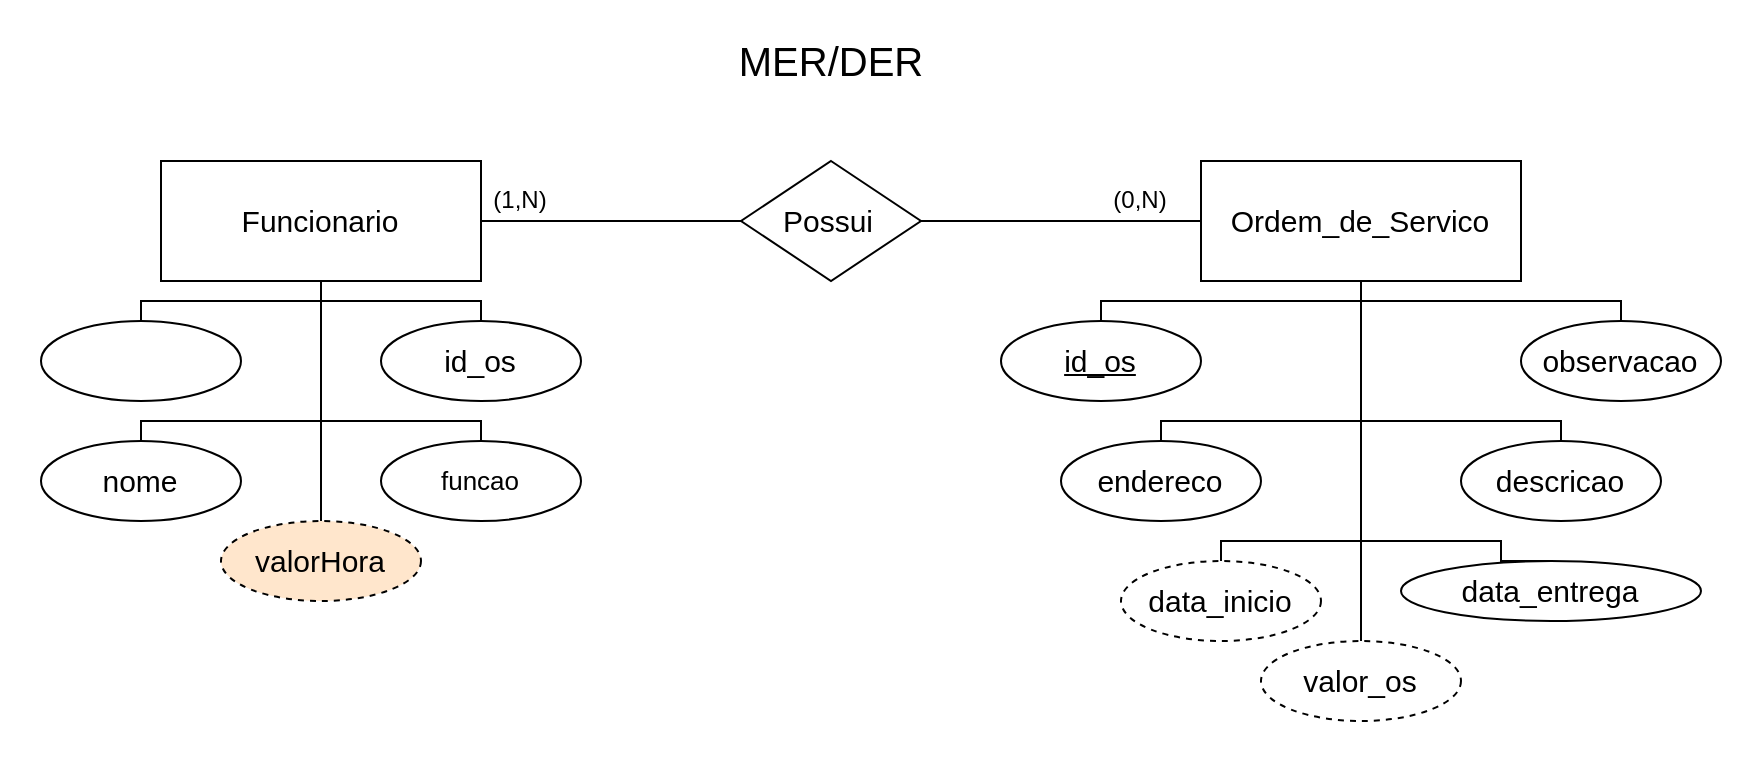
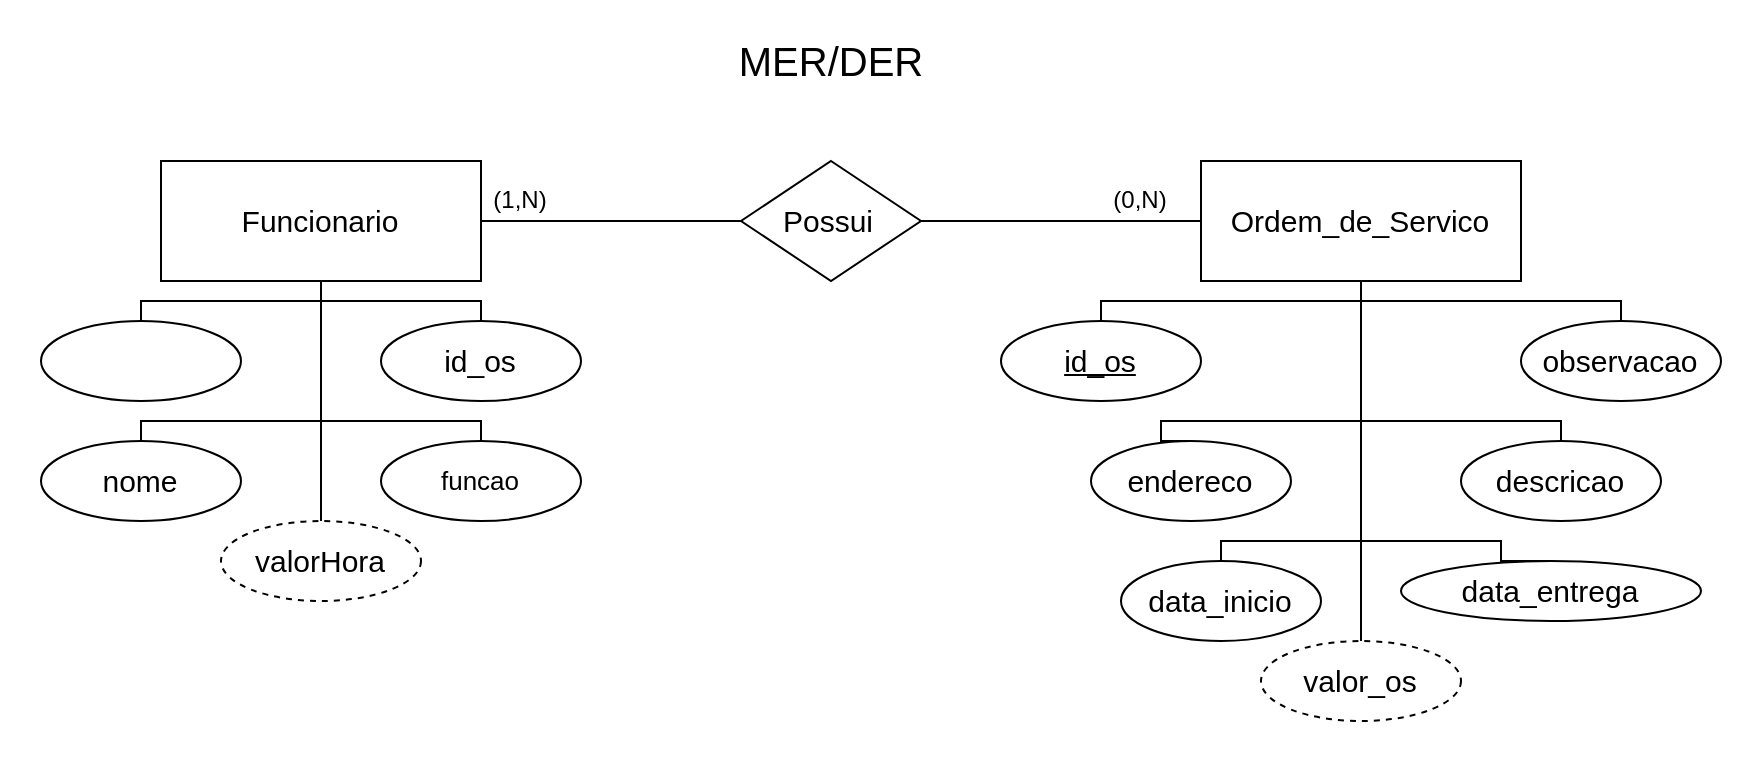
(1161, 481) -> (1191, 481)
(321, 561) -> (321, 561)
(1221, 601) -> (1221, 601)
